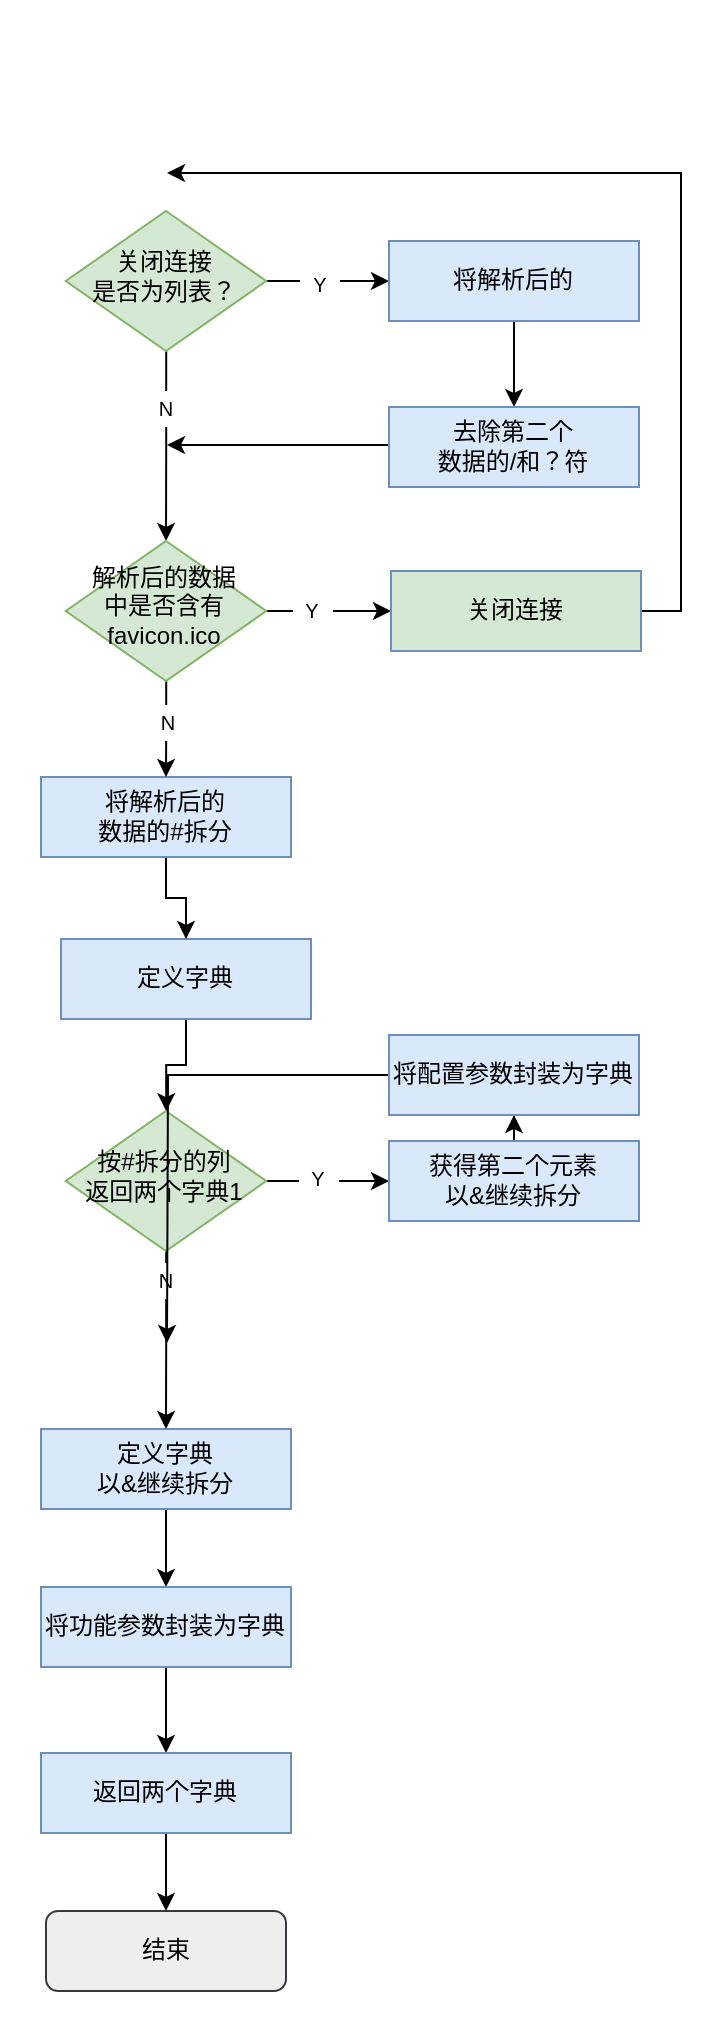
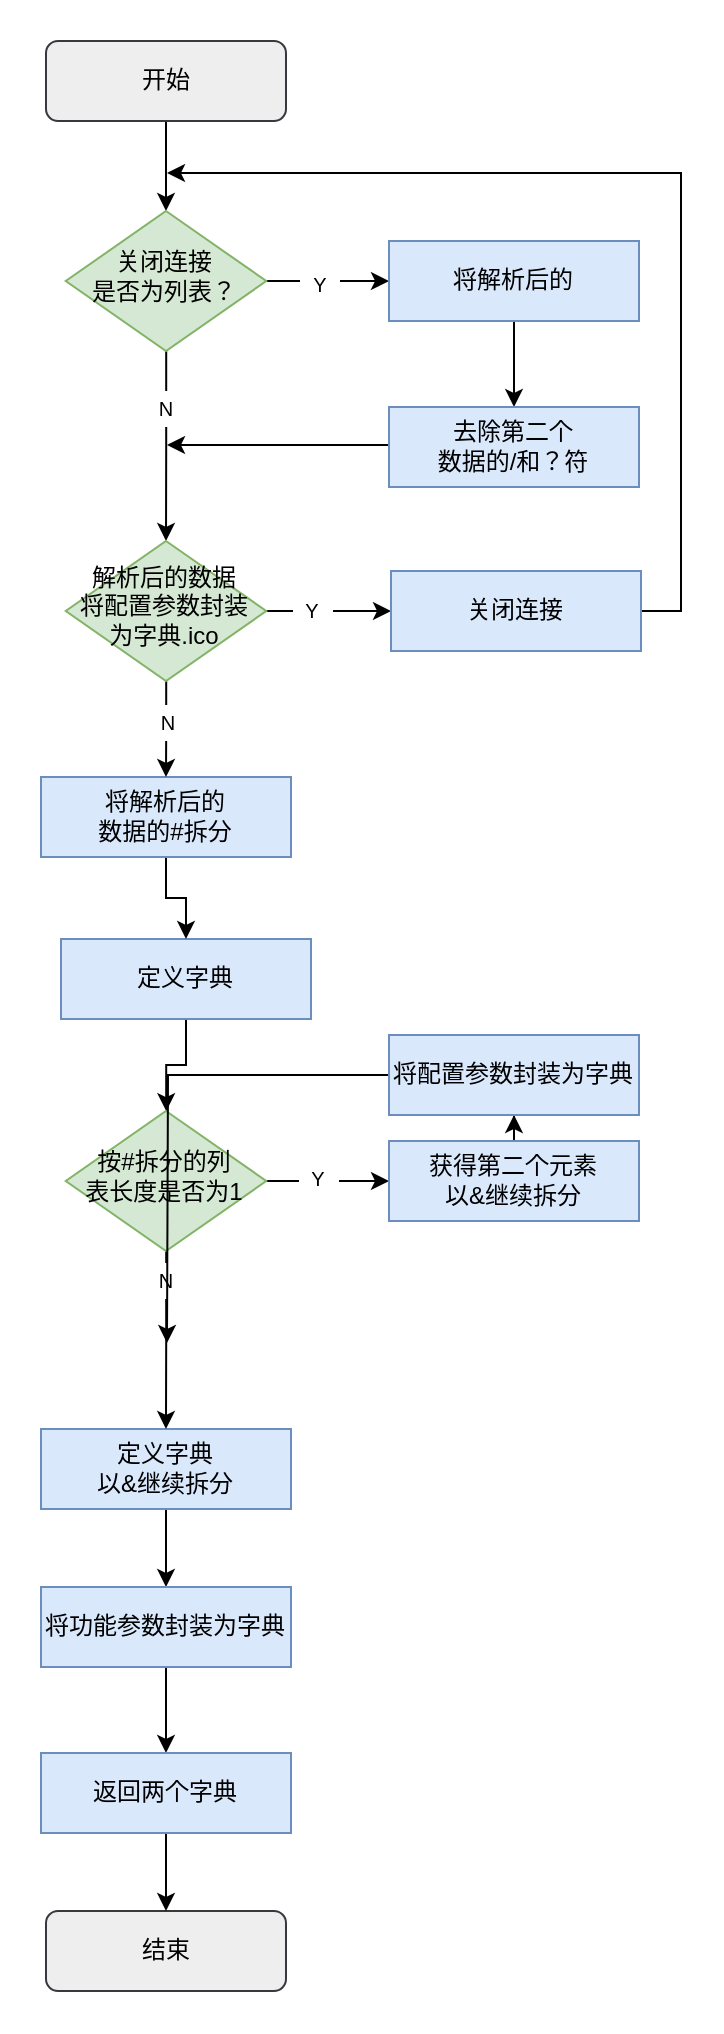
none -> (166, 81)
none -> (166, 159)
(165, 607) -> (165, 607)
(516, 611) -> (516, 611)
(165, 1177) -> (165, 1177)
